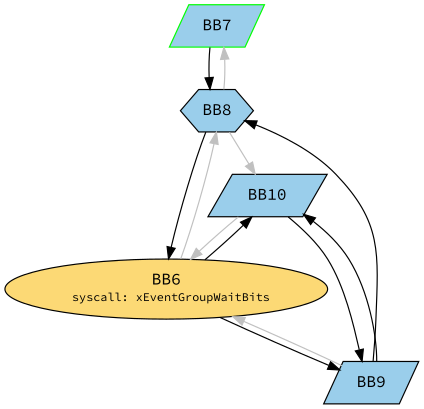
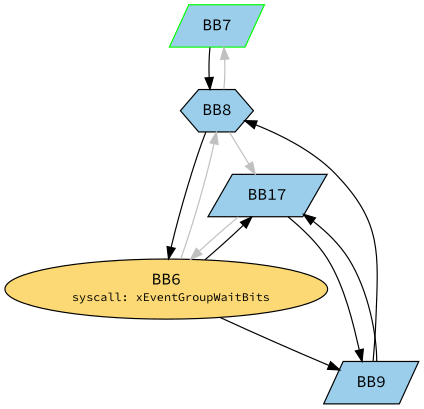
(268, 196) -> (268, 196)
(293, 343) -> none
